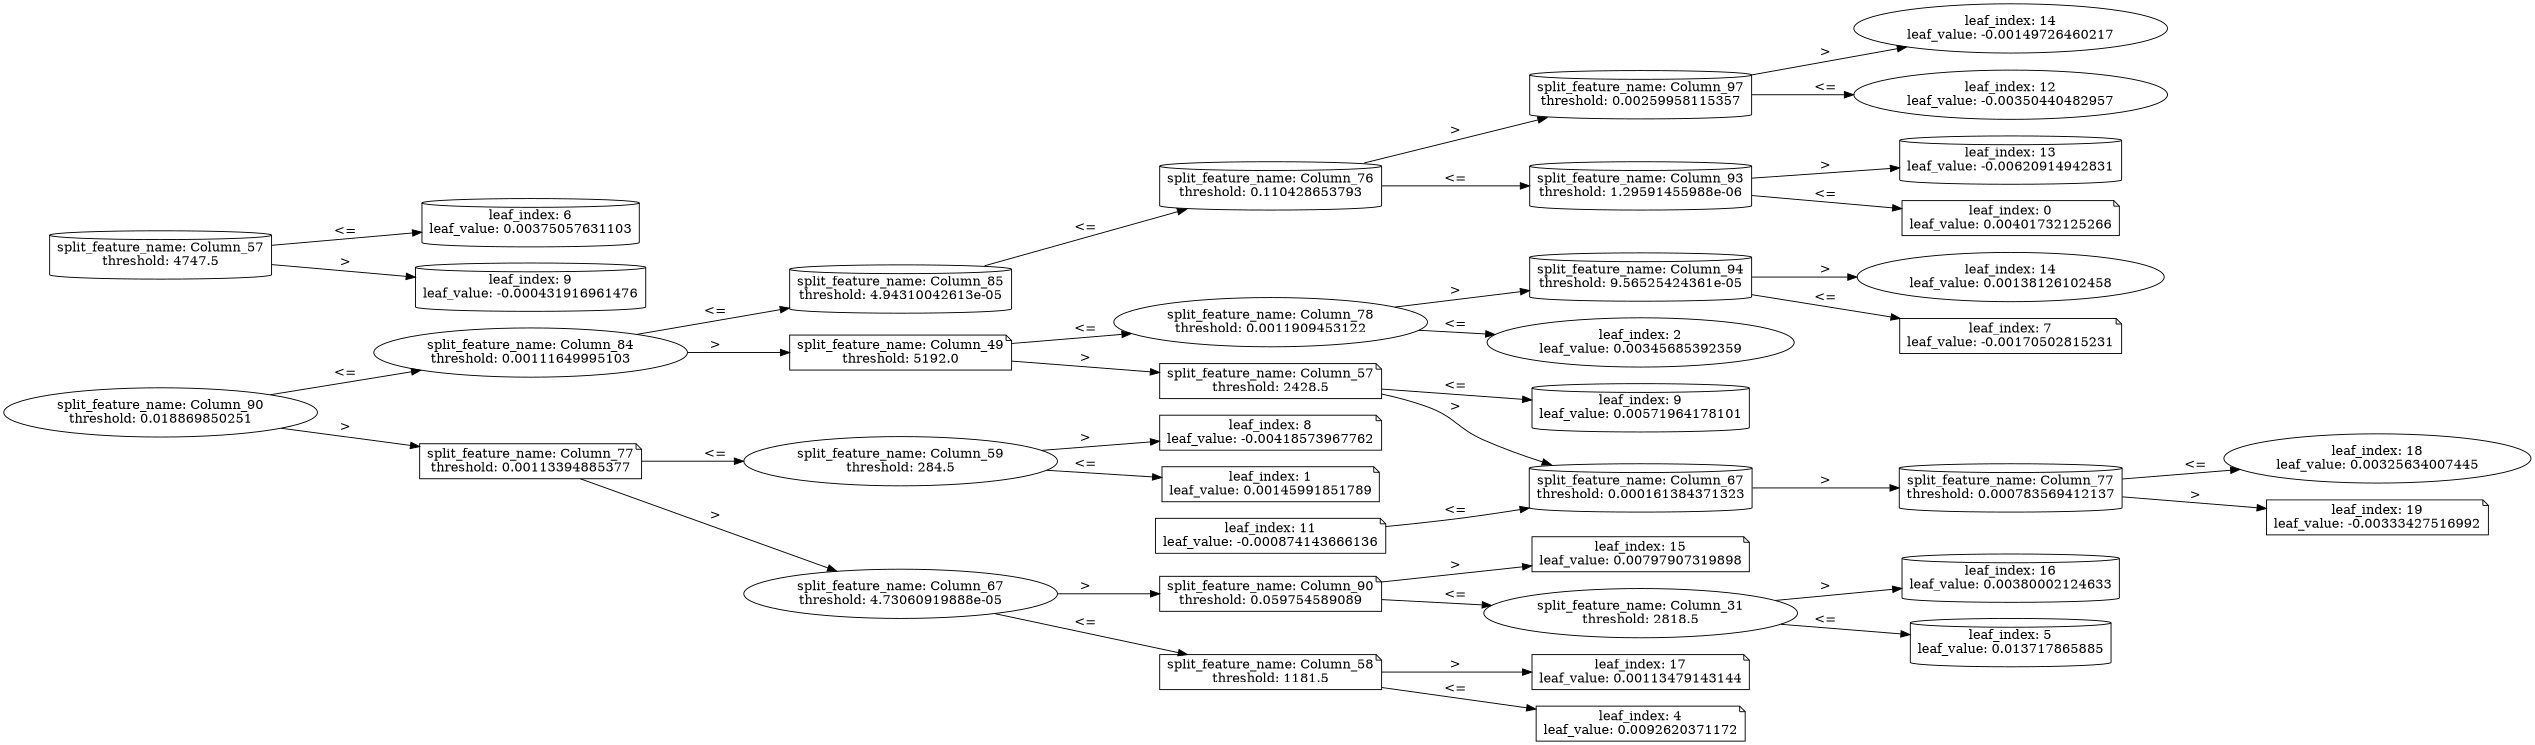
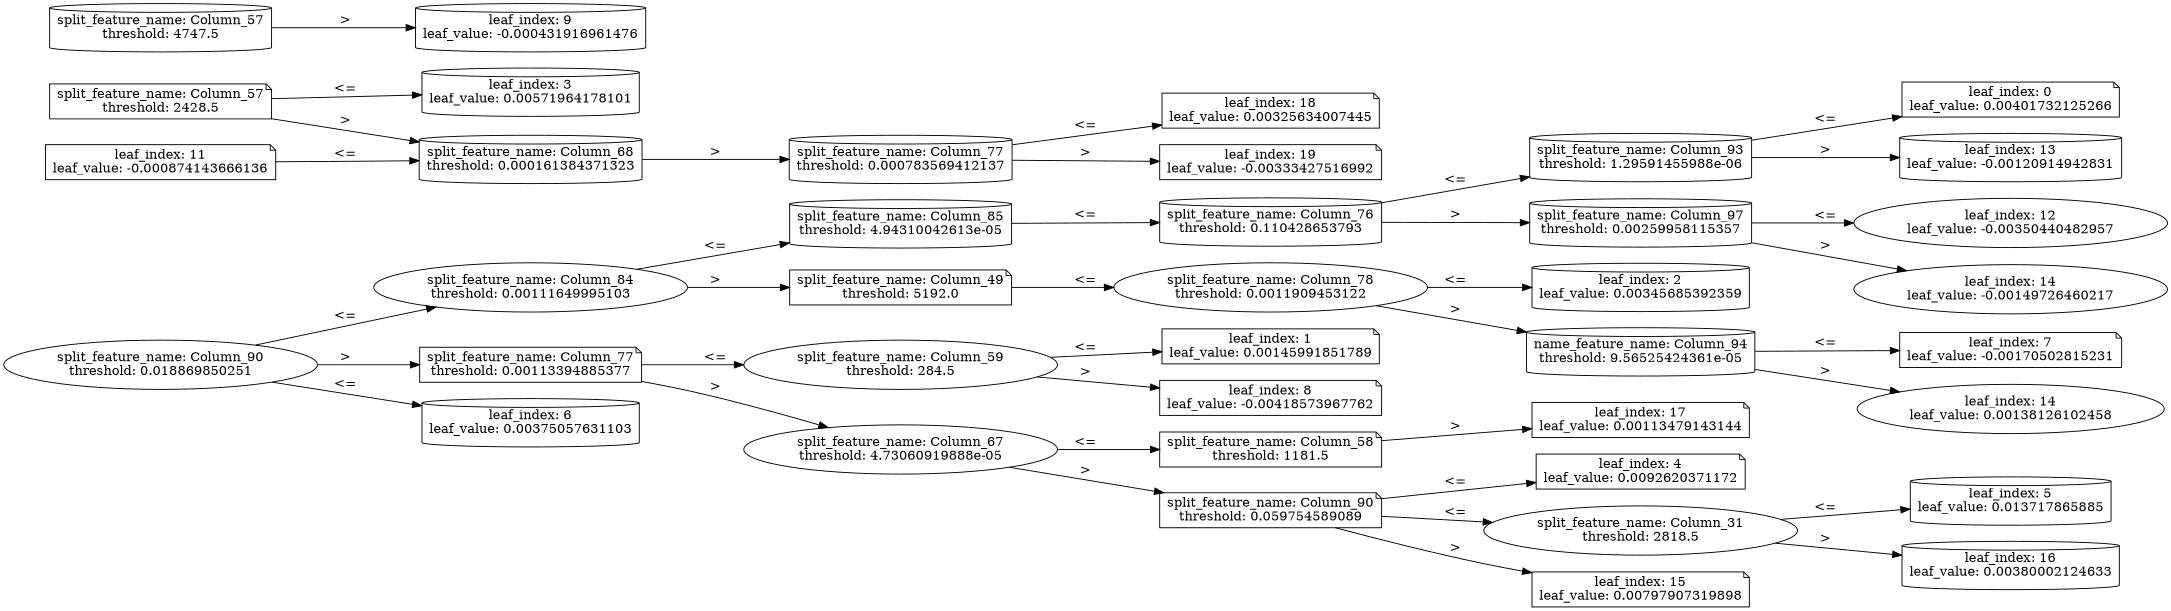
(2011, 160) -> (2011, 158)
(342, 239) -> (342, 393)
(1641, 277) -> (1641, 352)
(1641, 342) -> (1641, 287)
(1081, 366) -> none
(1641, 408) -> (531, 92)
(2377, 458) -> (1271, 111)
(1641, 488) -> (531, 159)
(1454, 698) -> (1454, 491)
